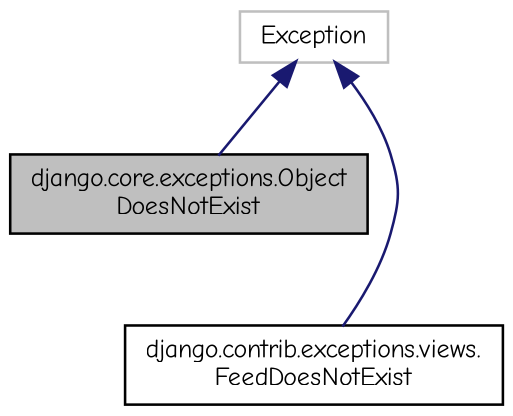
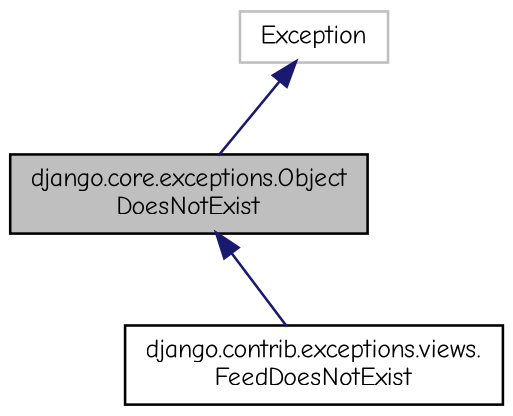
(397, 205) -> (259, 290)
